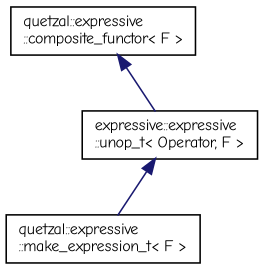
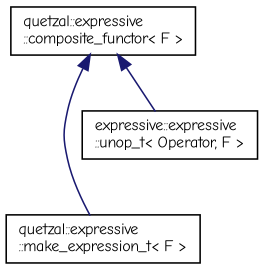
(132, 194) -> (65, 143)
